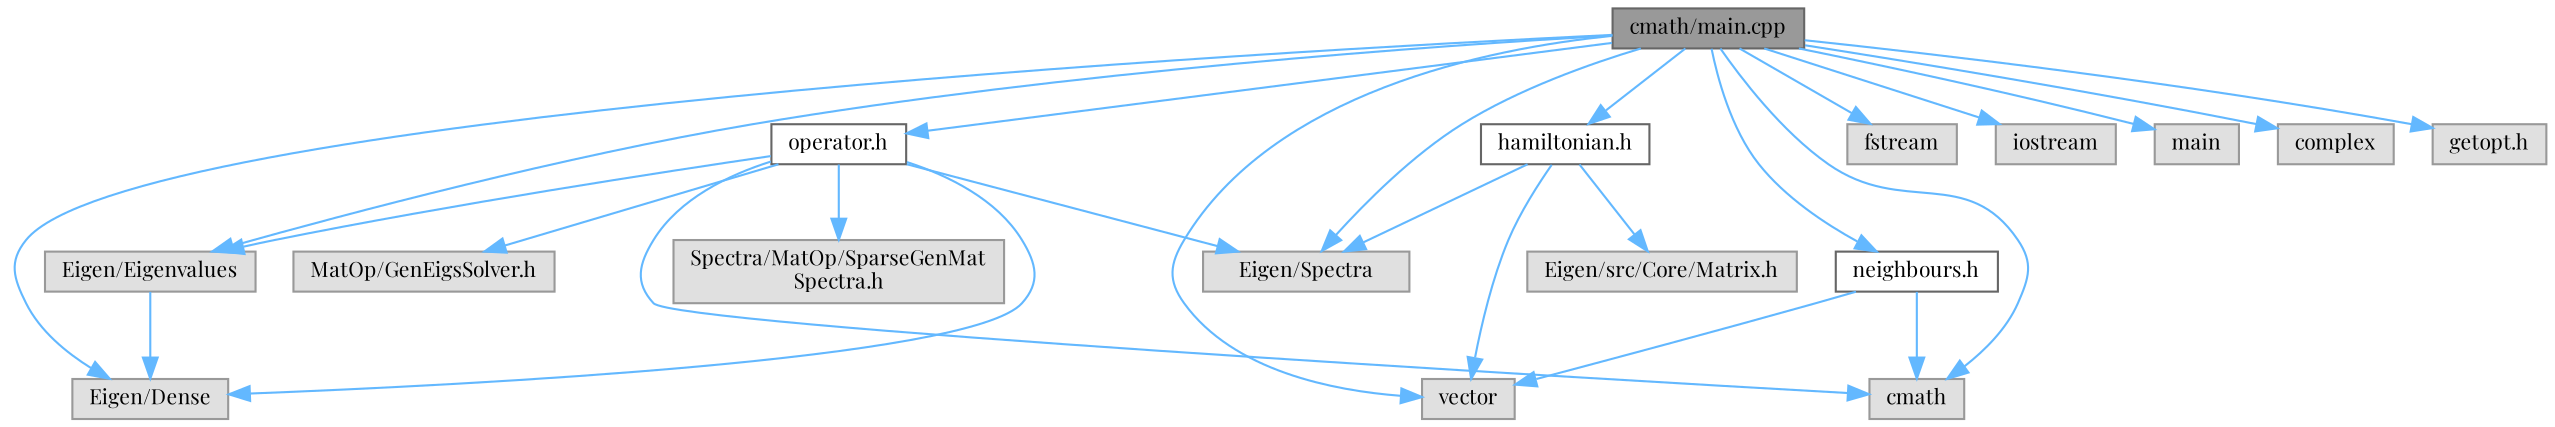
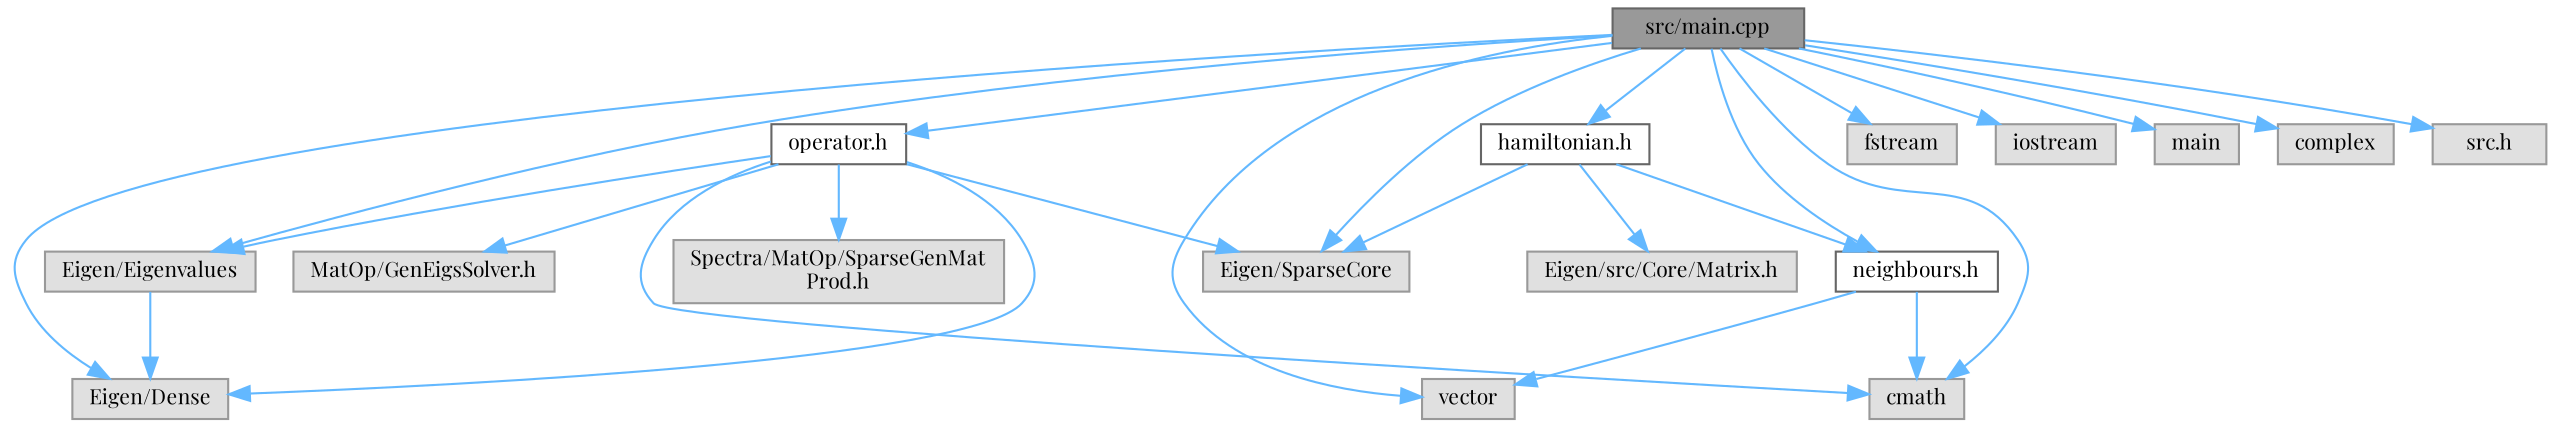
(1708, 28) -> (1708, 28)
(2490, 144) -> (2490, 144)
(1502, 256) -> (1731, 204)
(839, 272) -> (839, 272)
(1306, 272) -> (1306, 272)
